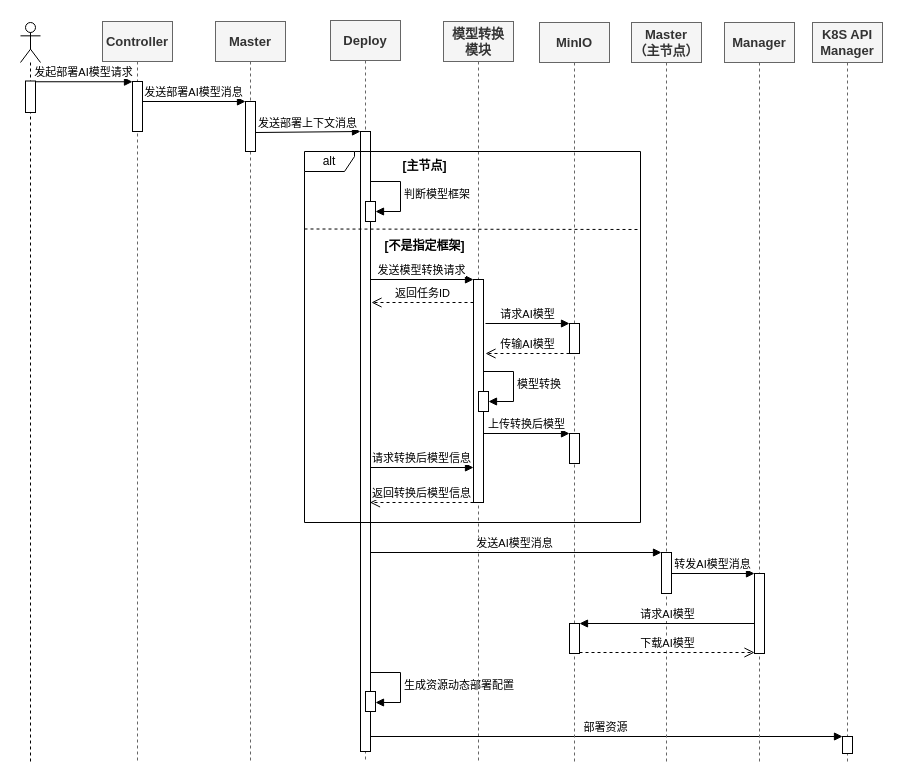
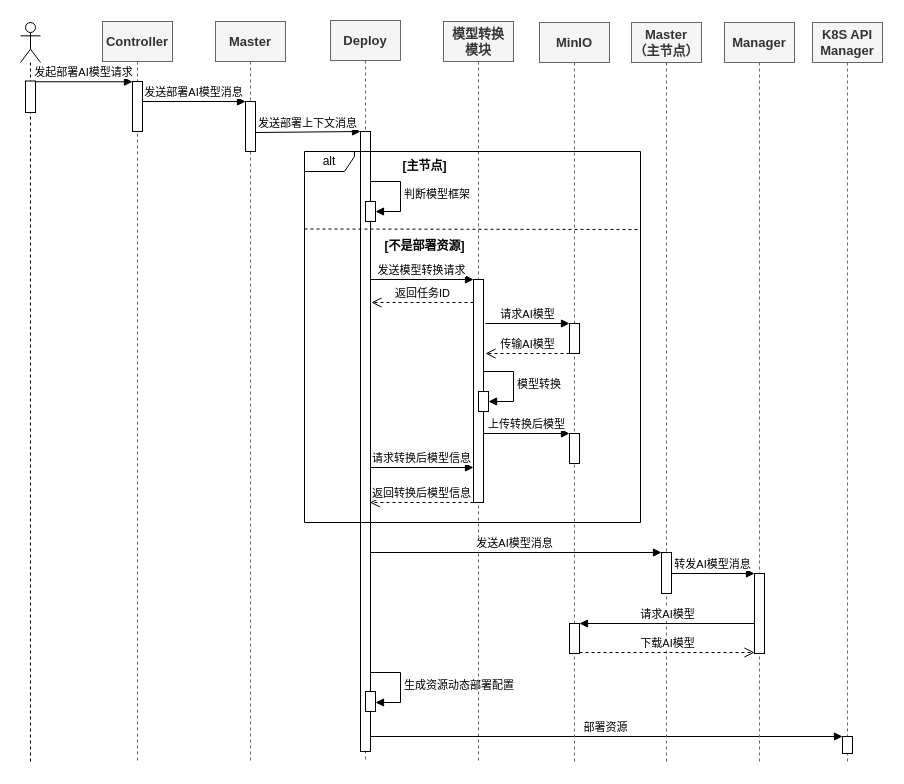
(425, 247) -> (425, 247)
